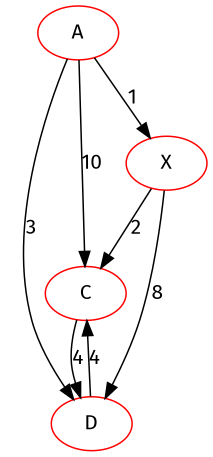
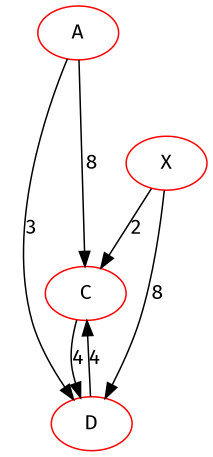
(118, 92) -> none
(92, 163) -> (92, 163)
